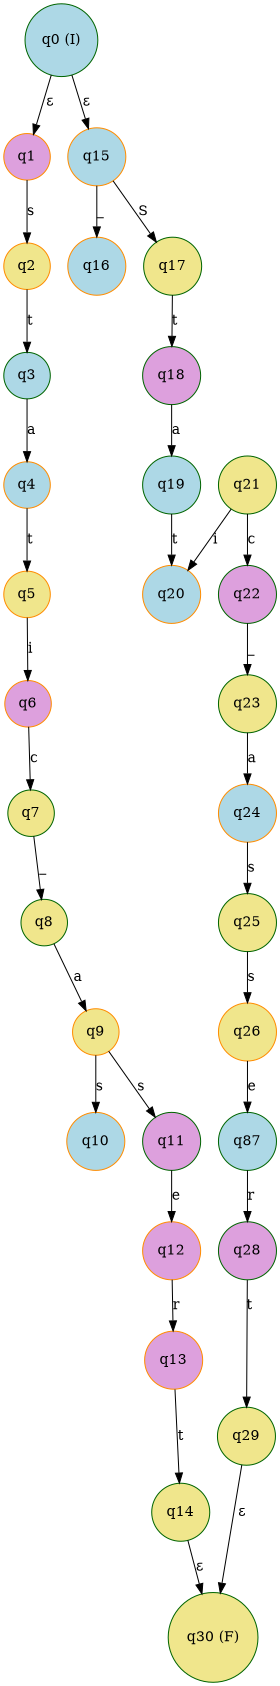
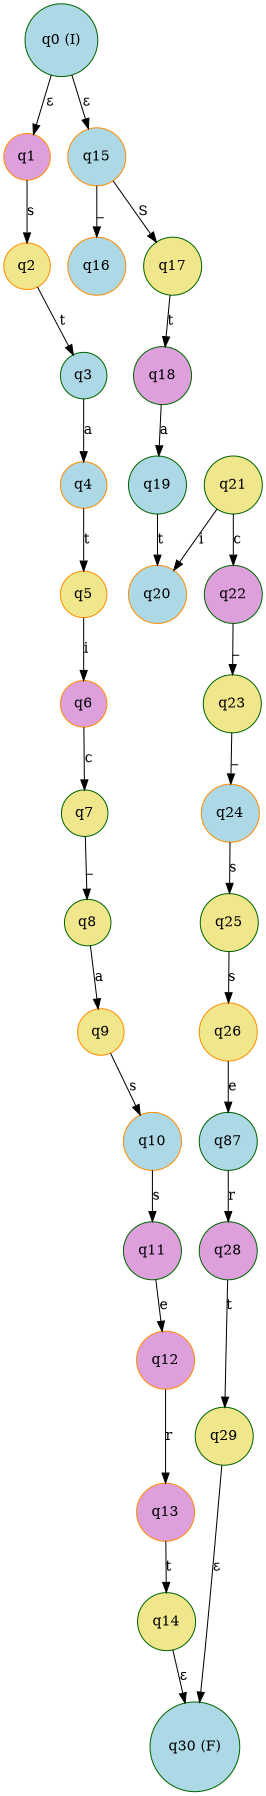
(252, 758) -> (235, 759)
(129, 1080) -> (152, 1191)
(213, 1637) -> (195, 1747)
